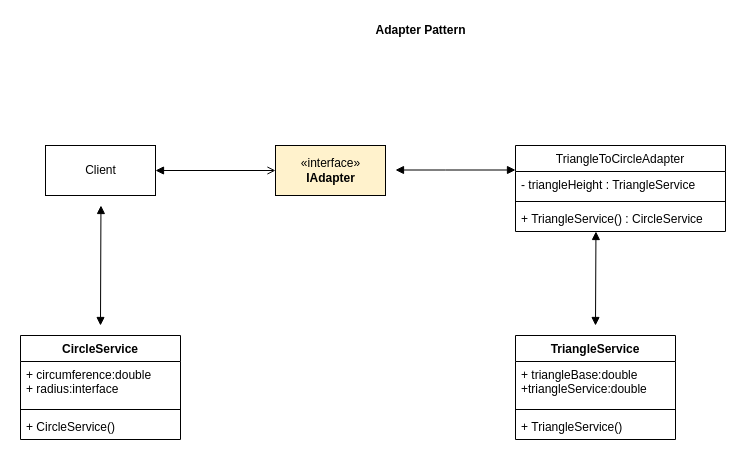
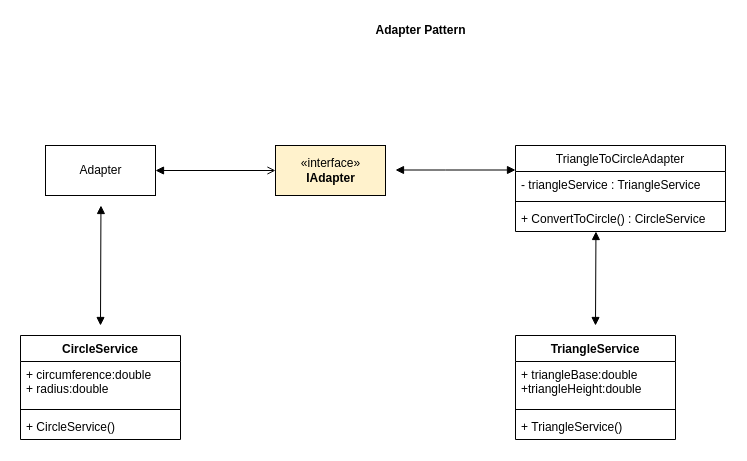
(101, 171) -> (101, 171)
(620, 185) -> (623, 185)
(623, 219) -> (625, 219)
(94, 375) -> (94, 375)
(584, 375) -> (584, 375)
